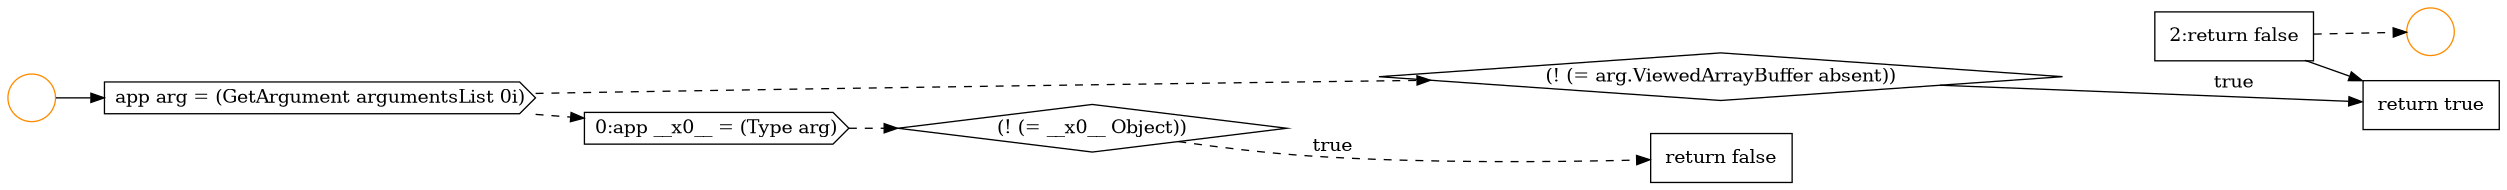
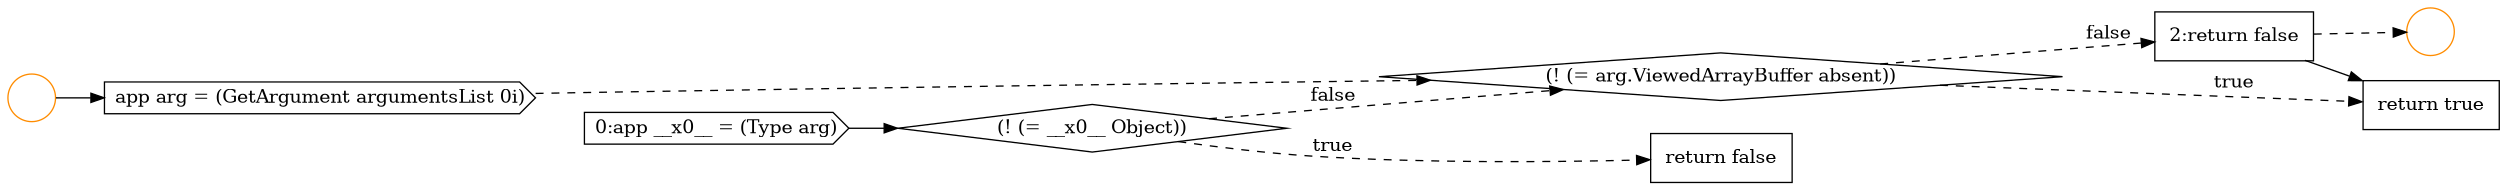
none -> (2011, 54)
(2144, 93) -> (2144, 93)
none -> (1379, 105)
(553, 116) -> none
(866, 128) -> (866, 128)
